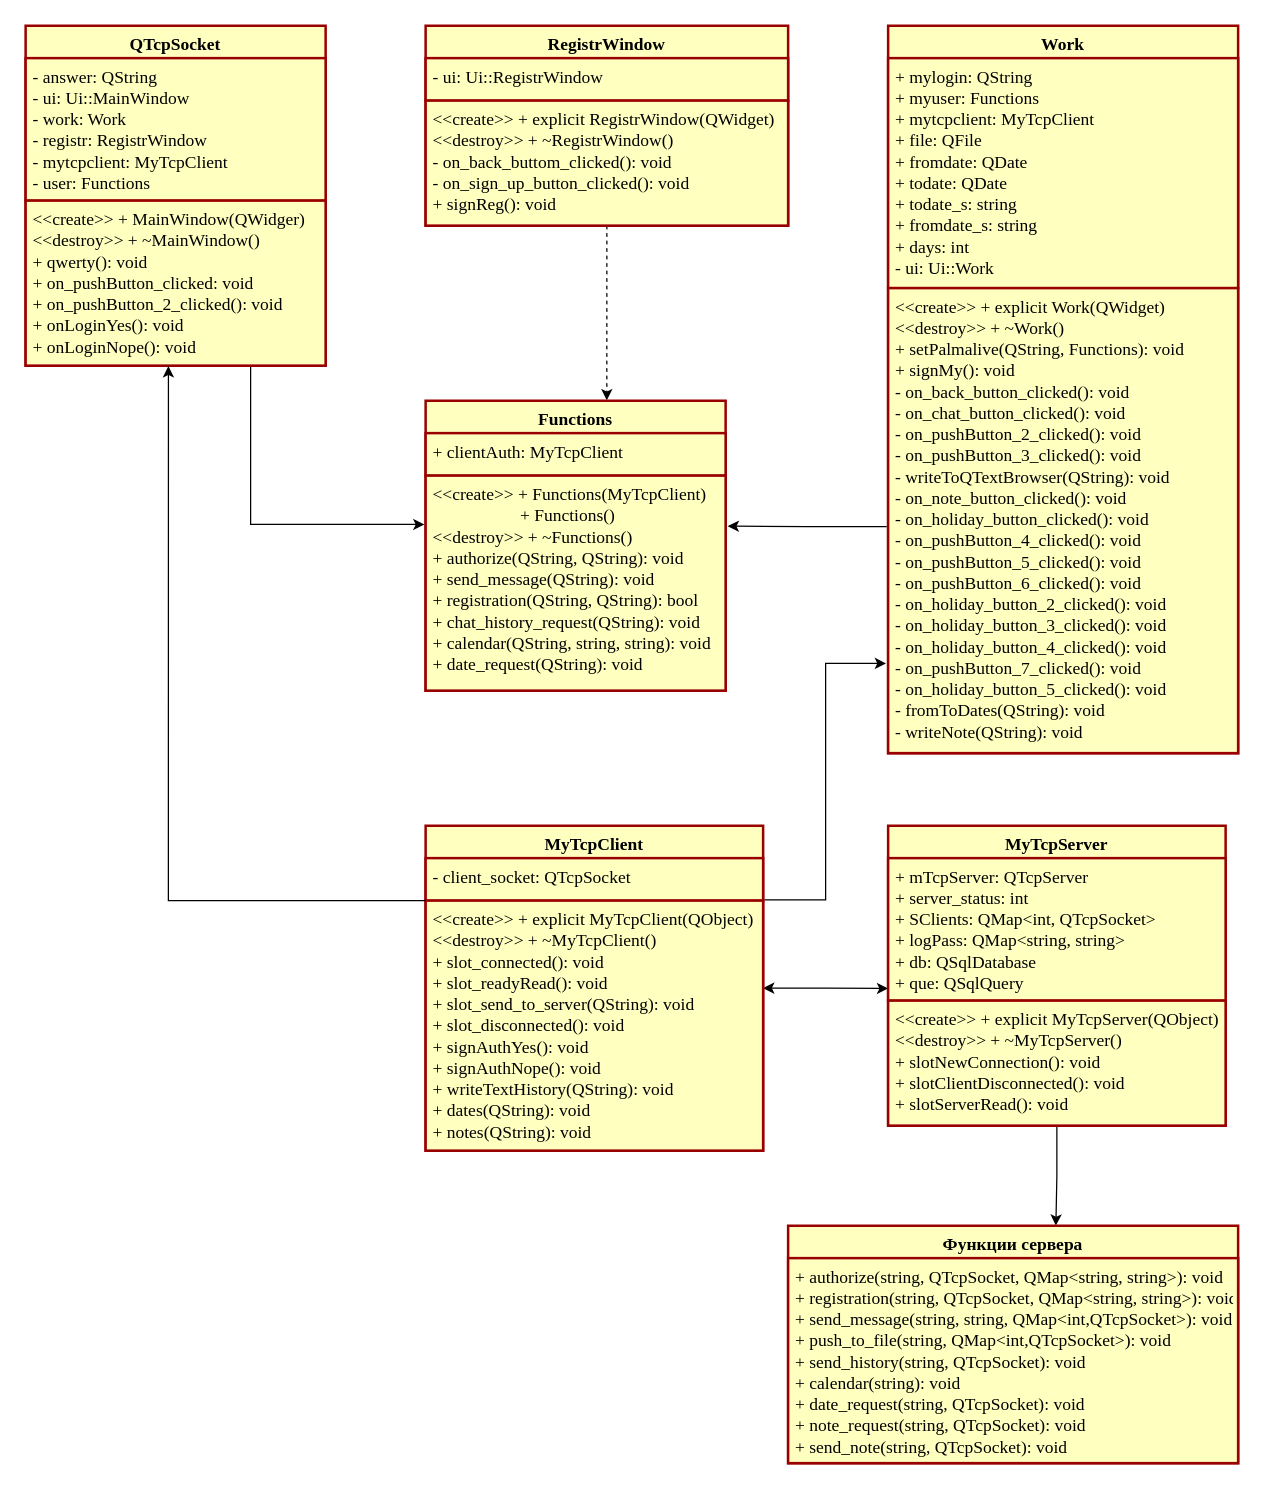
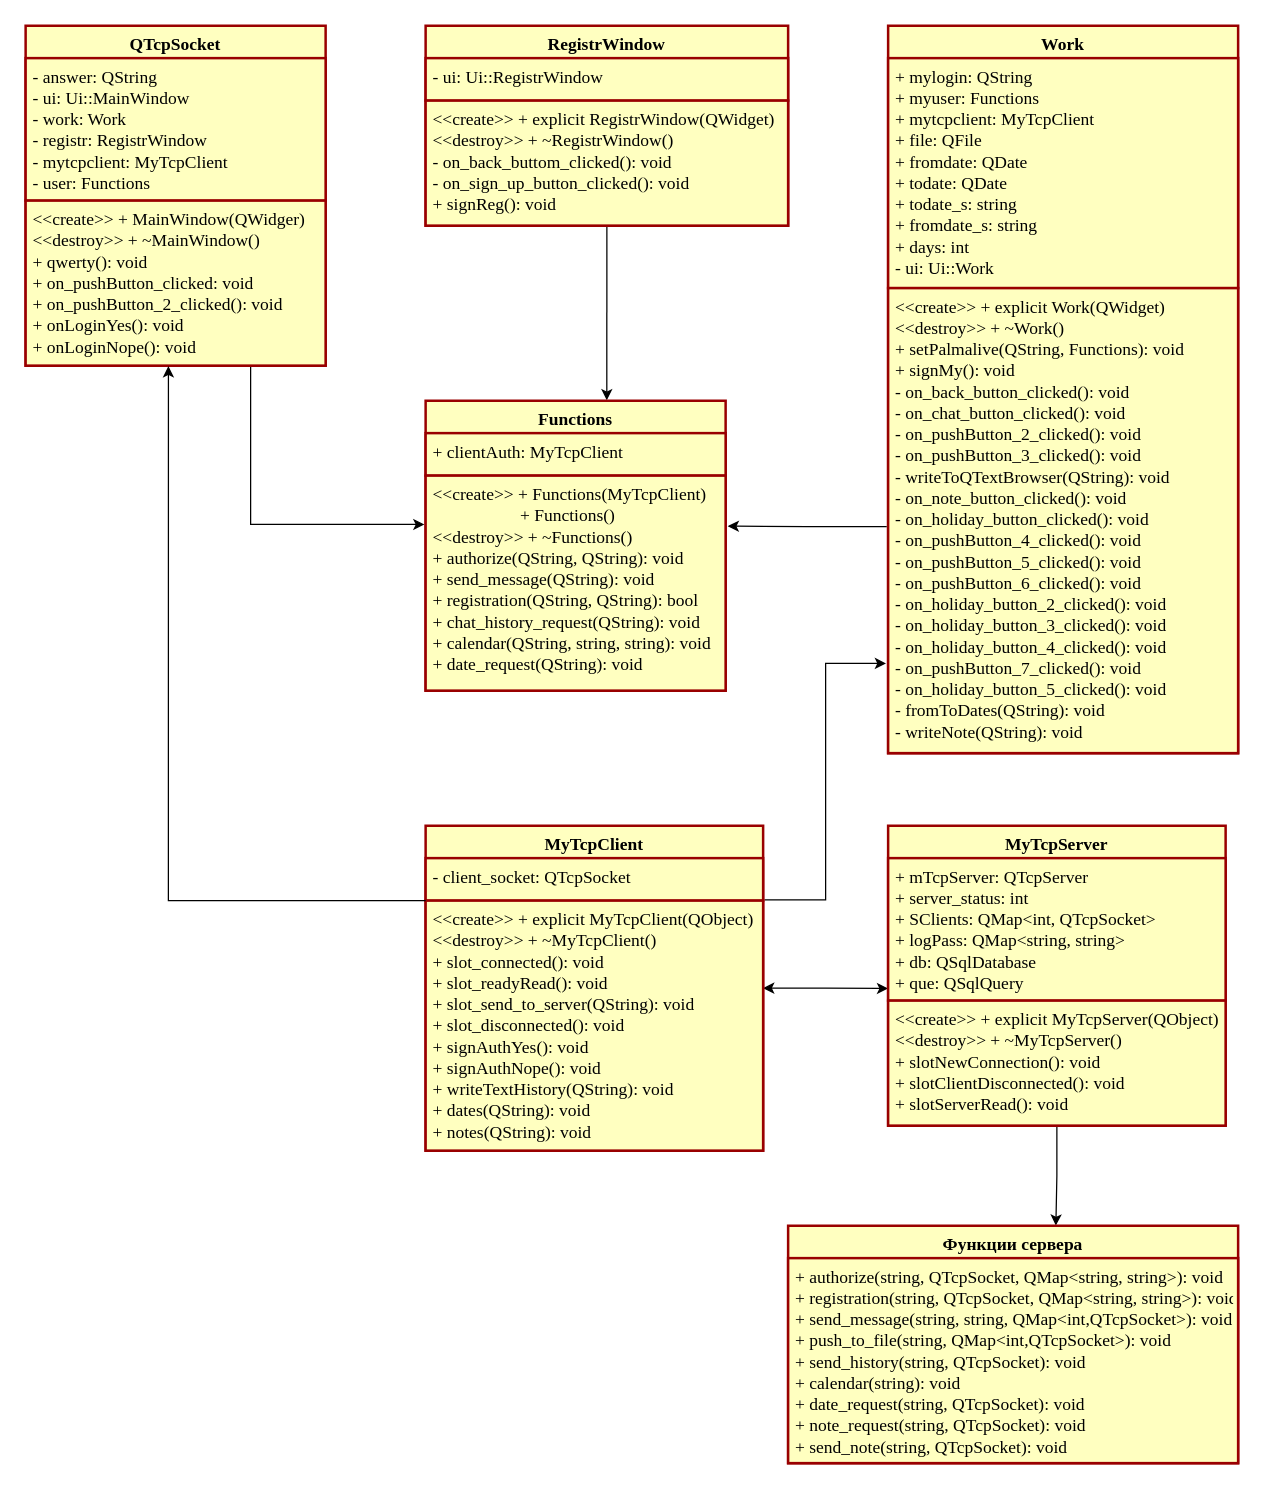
(607, 310) -> (607, 310)
